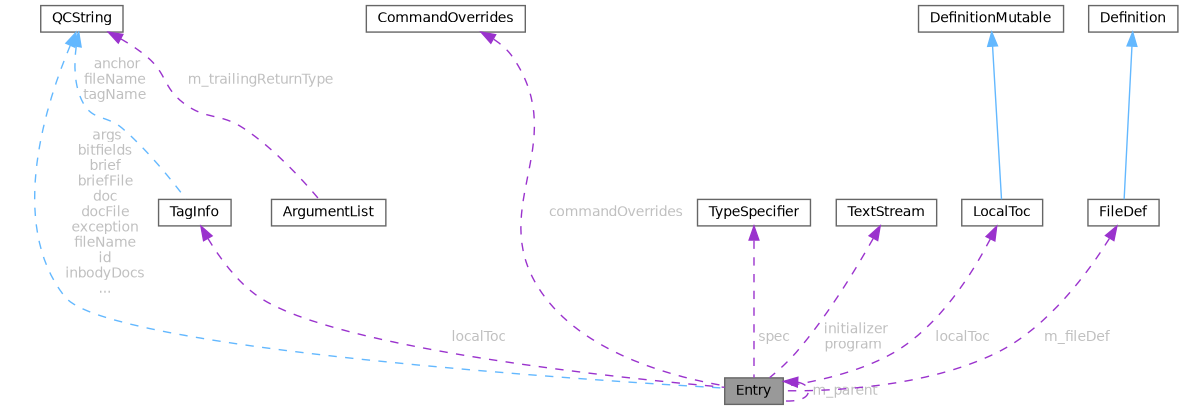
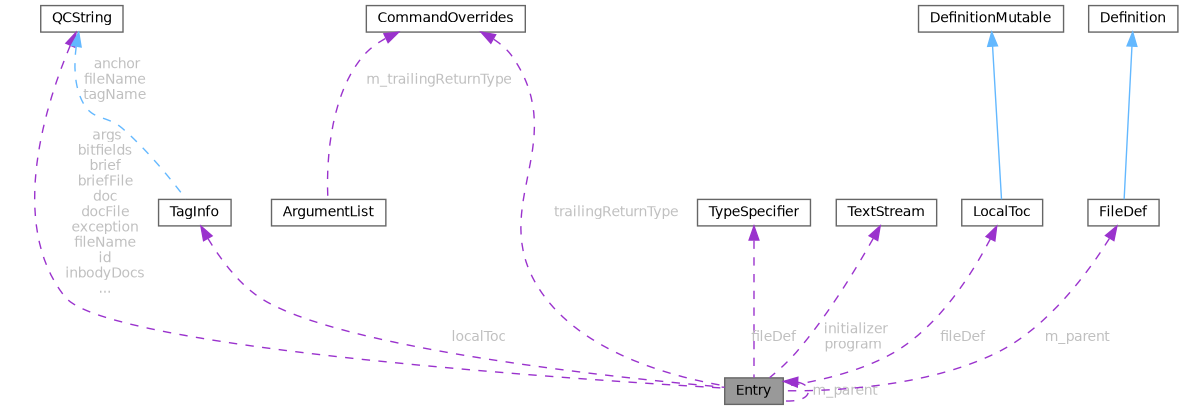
(219, 118) -> (337, 110)
(615, 213) -> (615, 213)
(772, 337) -> (772, 337)
(961, 337) -> (961, 337)
(1075, 337) -> (1075, 337)
(260, 347) -> (260, 347)
